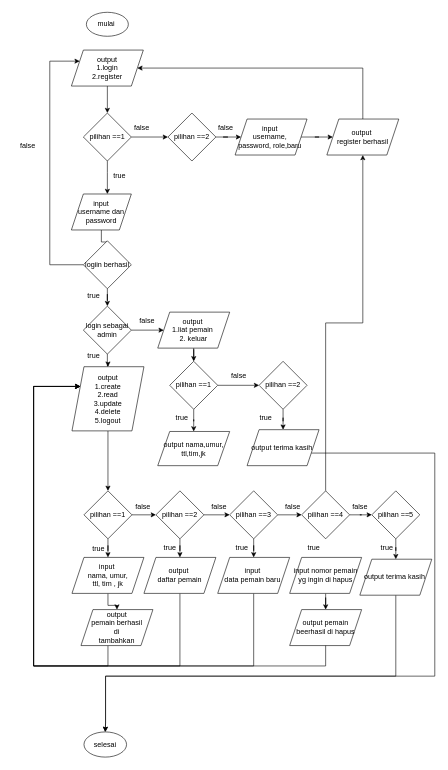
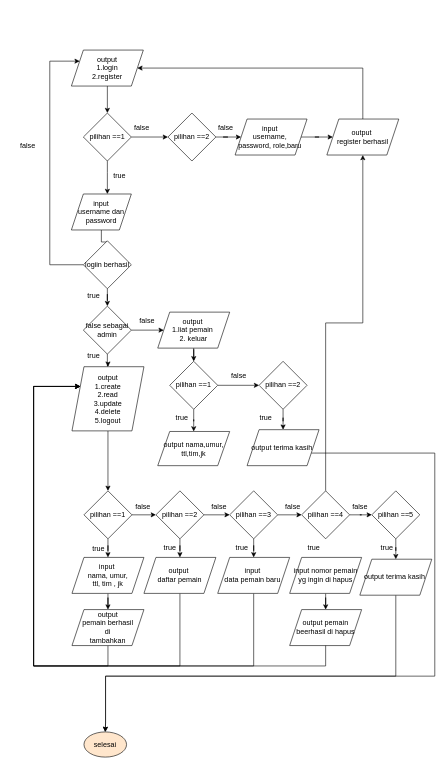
(107, 24) -> none
(107, 330) -> (107, 330)
(117, 628) -> (108, 628)
(105, 745) -> (105, 745)
